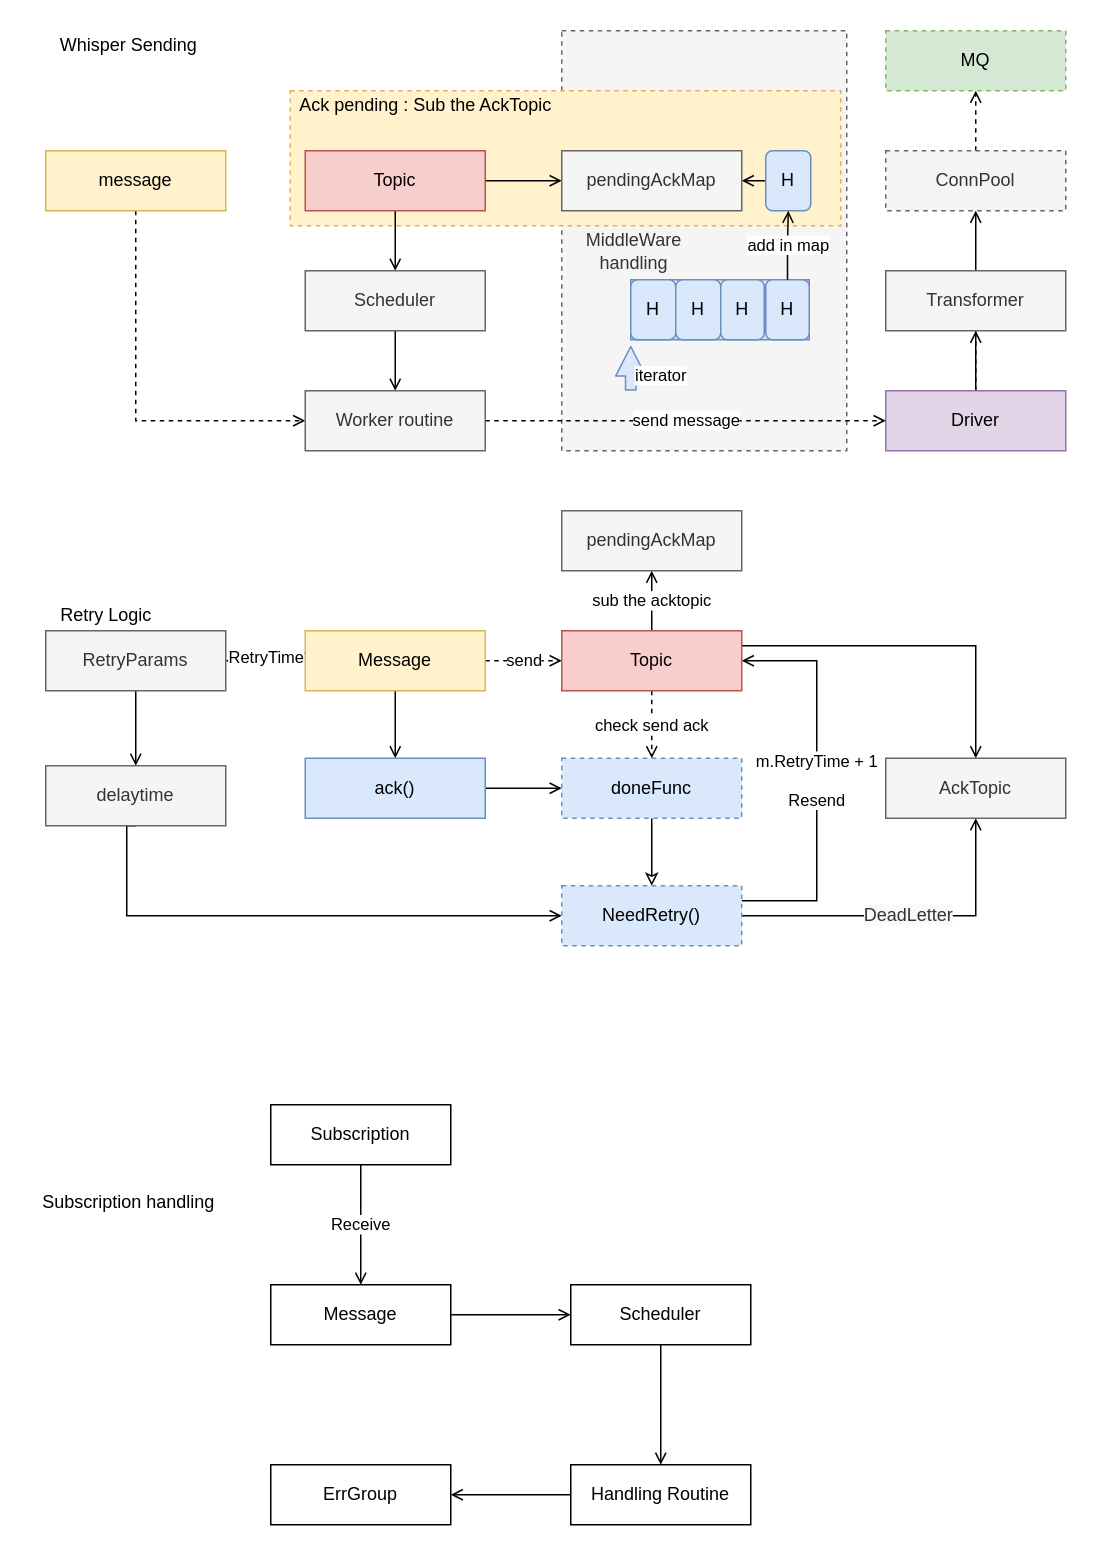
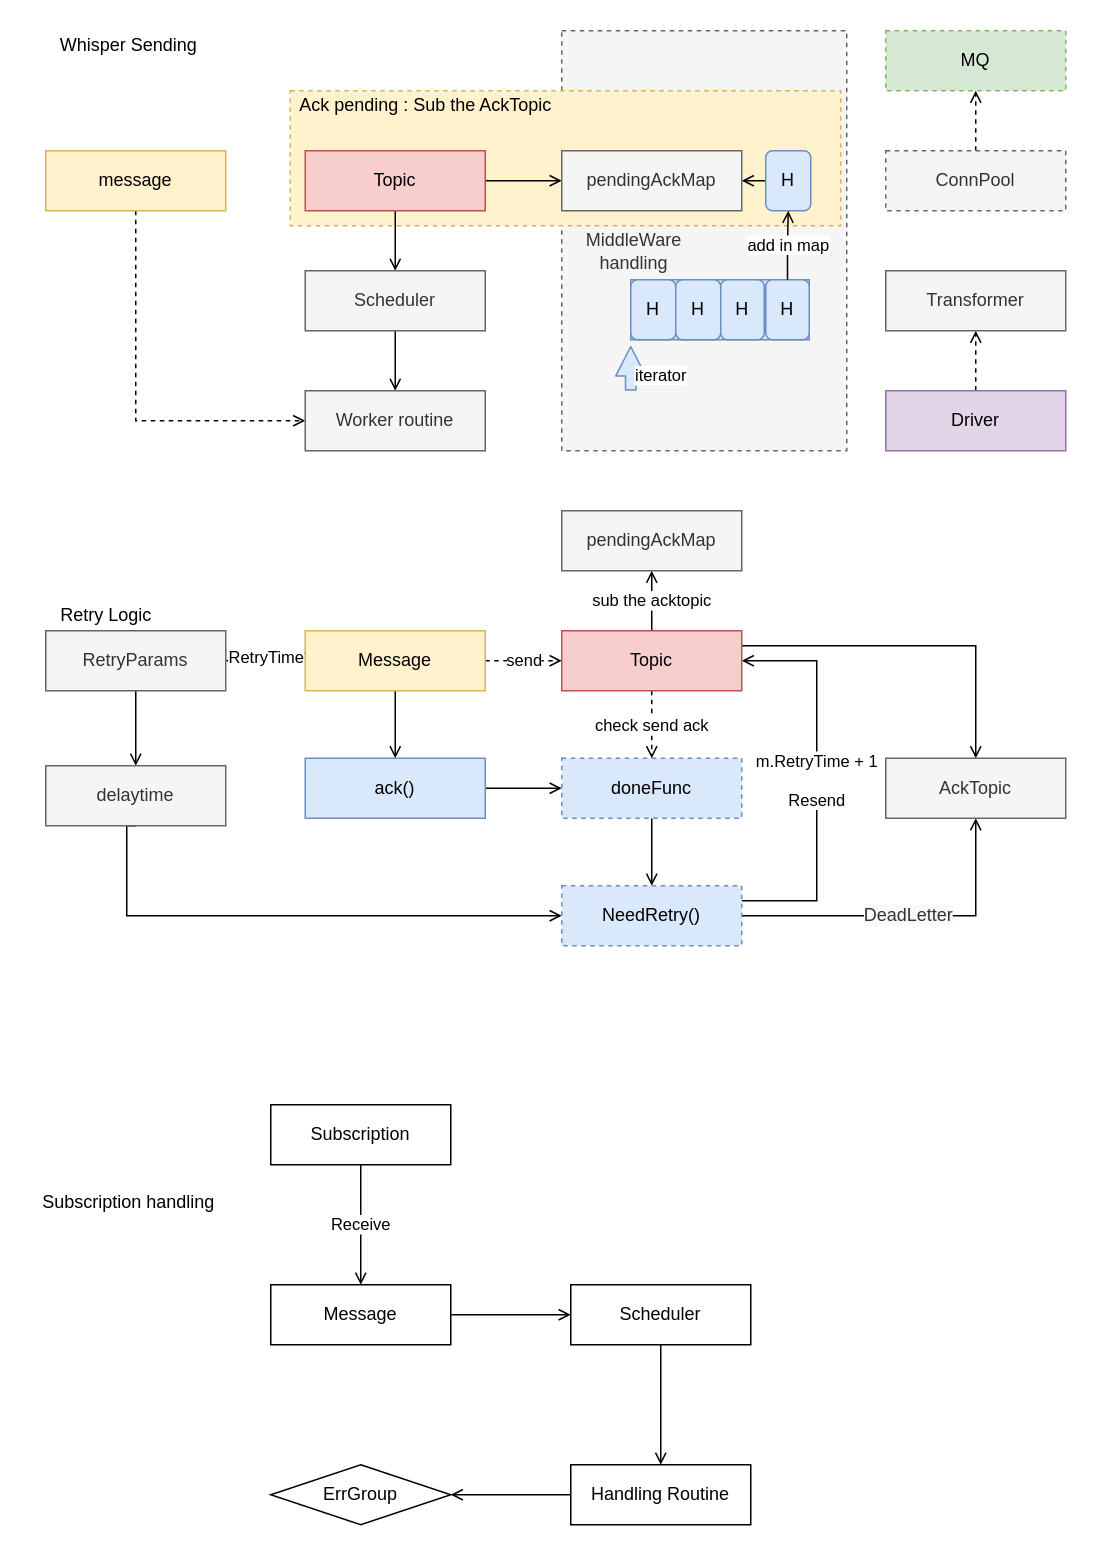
(976, 243) -> none
(683, 421) -> none
(652, 874) -> (652, 877)
(361, 1495) -> (361, 1495)
